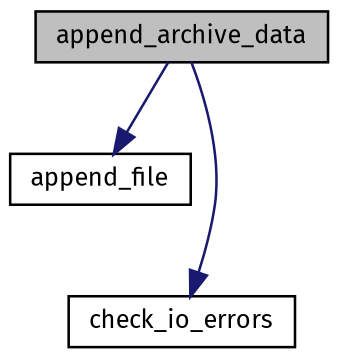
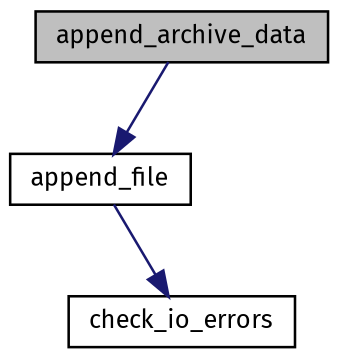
(216, 167) -> (135, 240)
